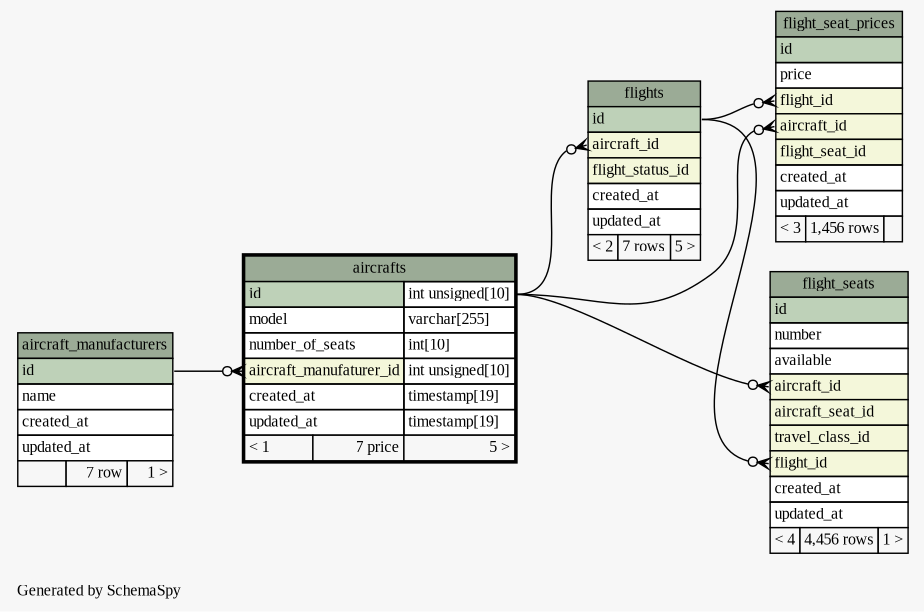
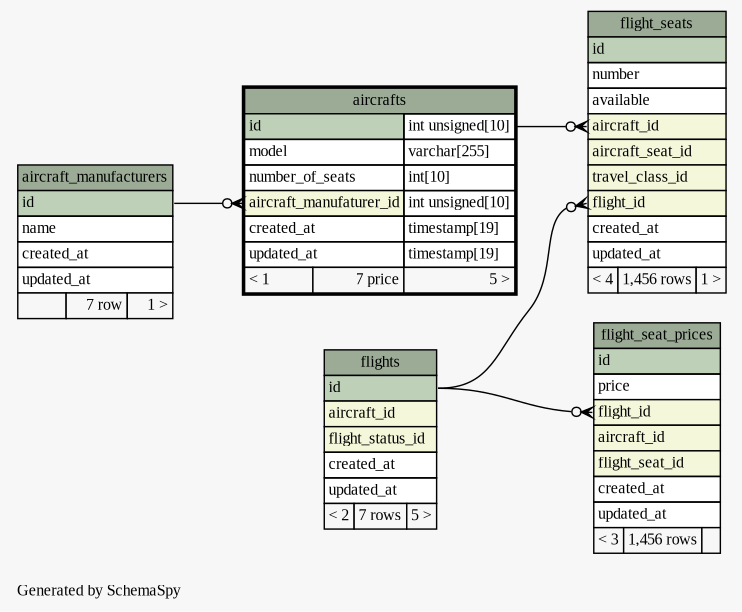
(552, 230) -> none
(692, 287) -> none
(839, 540) -> (657, 279)
